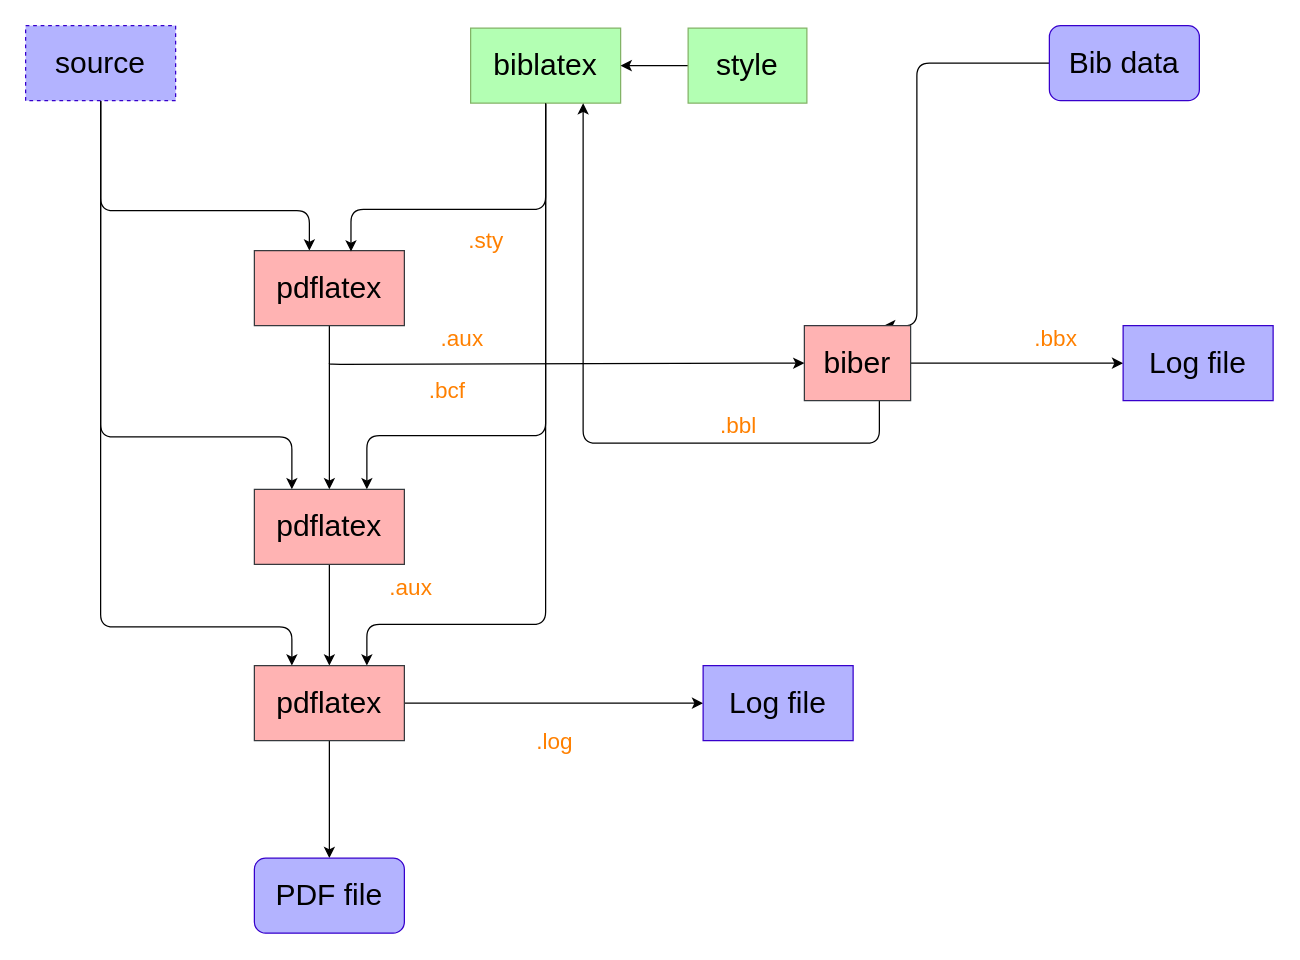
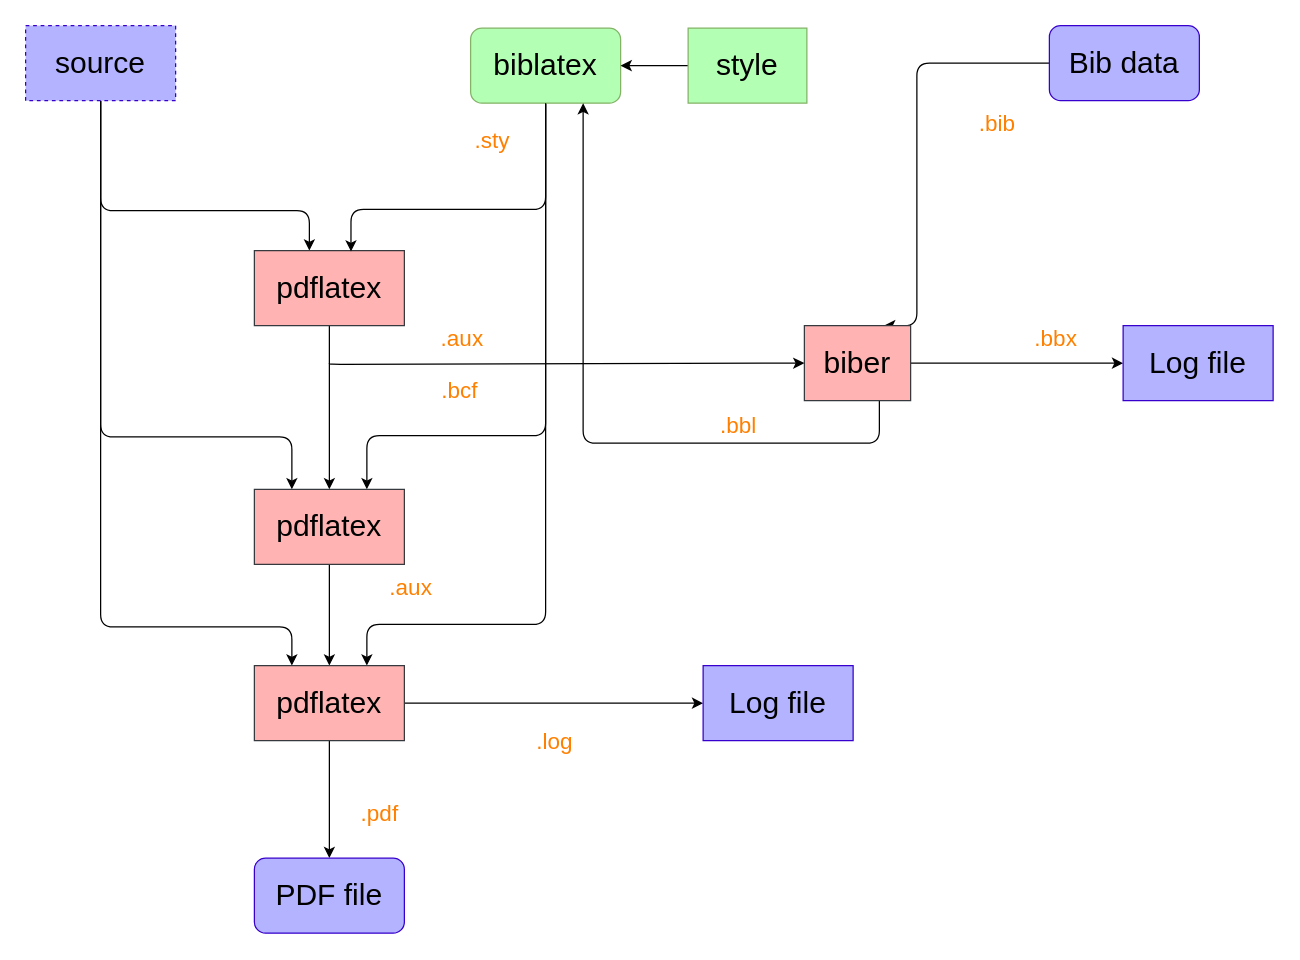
(546, 66) -> (546, 66)
none -> (996, 124)
(486, 241) -> (492, 141)
(446, 391) -> (459, 391)
none -> (379, 814)
